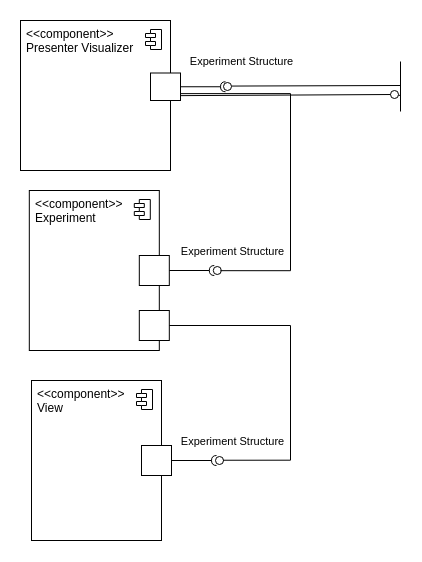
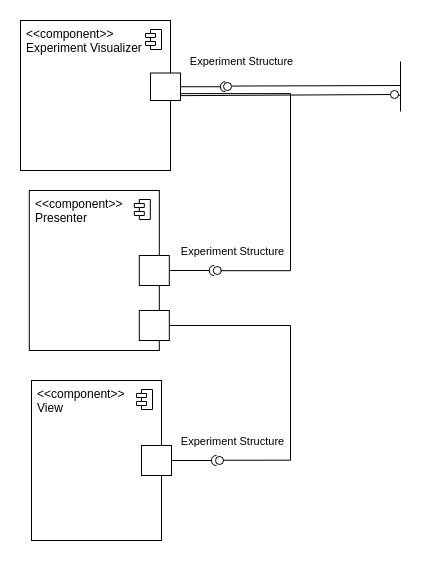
(87, 42) -> (89, 42)
(79, 212) -> (79, 212)
